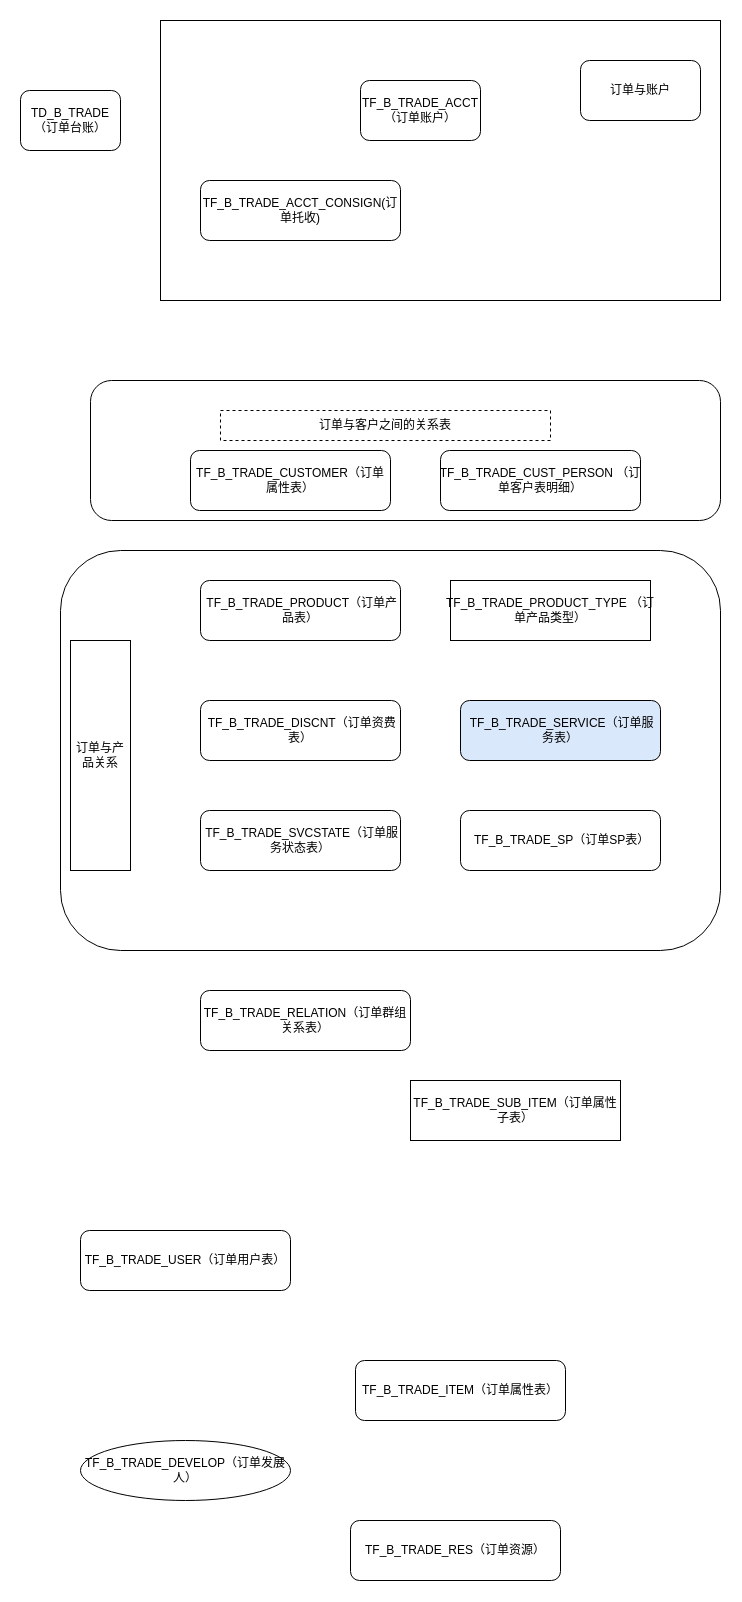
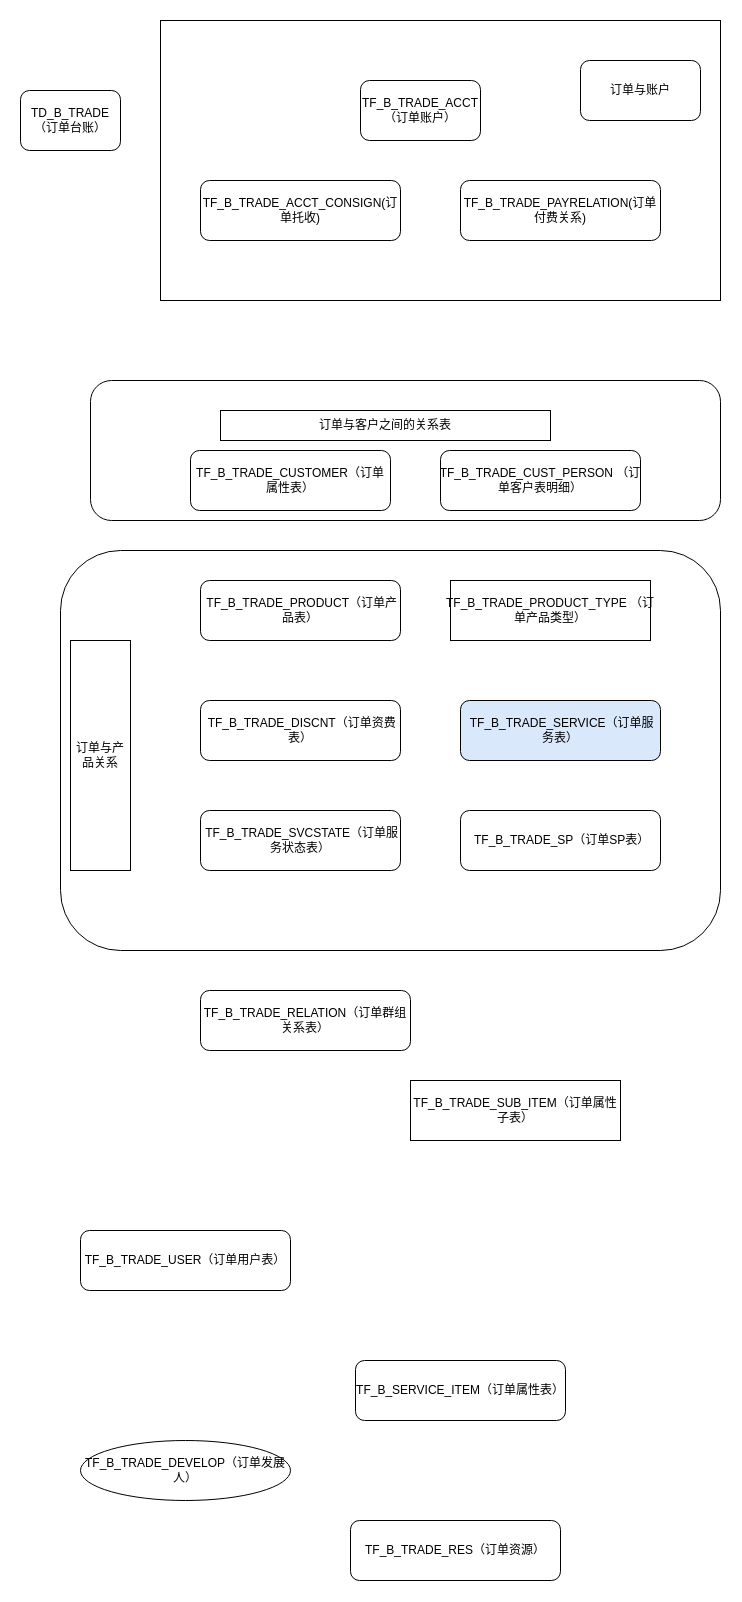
none -> (561, 211)
(386, 426) -> (386, 426)
(461, 1391) -> (461, 1391)
